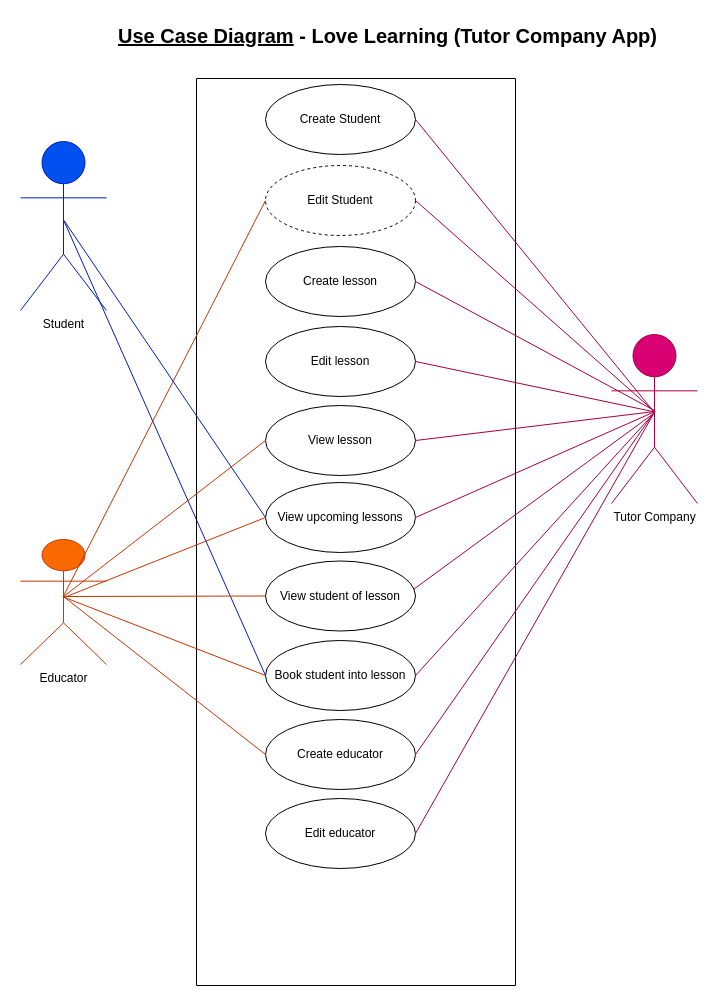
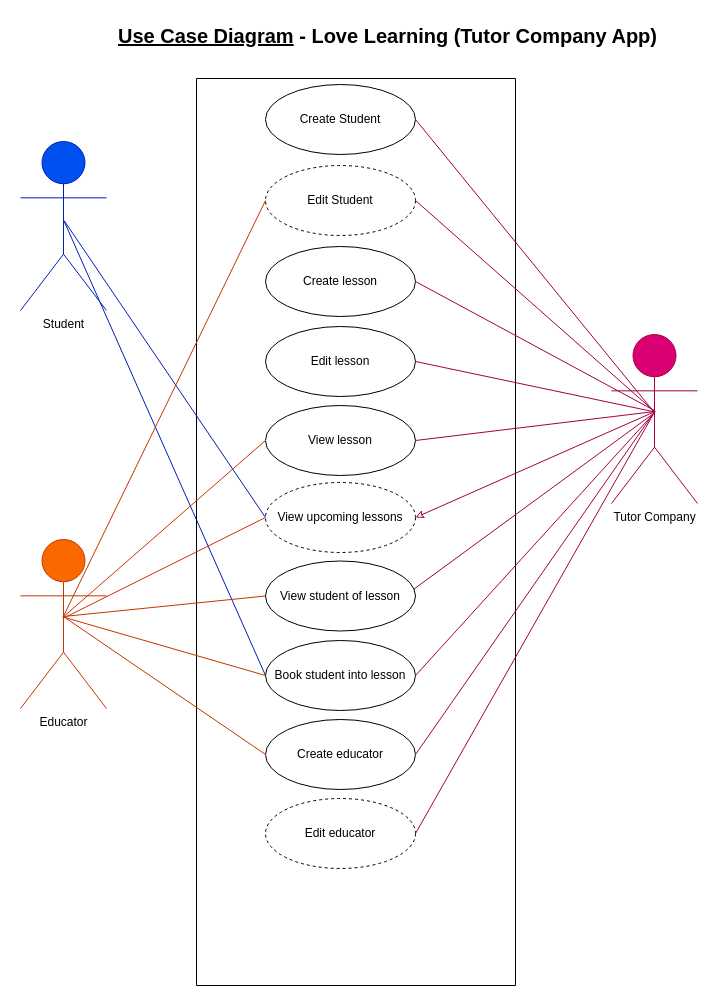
(420, 515) -> (423, 514)
(341, 518) -> (341, 518)
(64, 602) -> (64, 624)
(341, 834) -> (341, 834)
